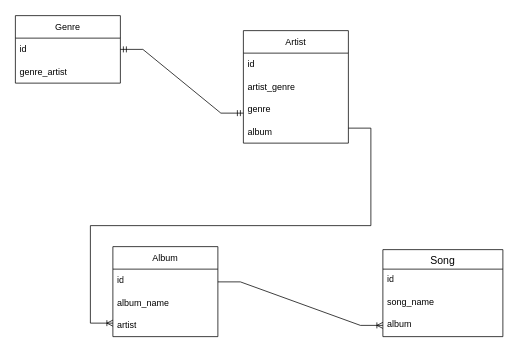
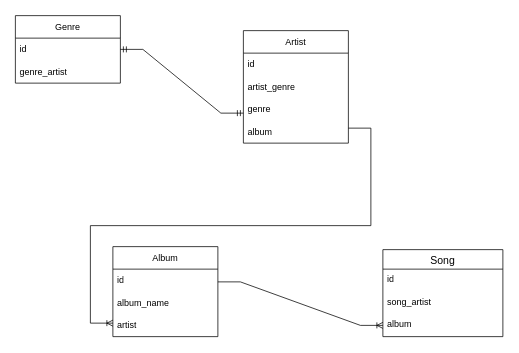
(410, 302) -> (414, 302)
